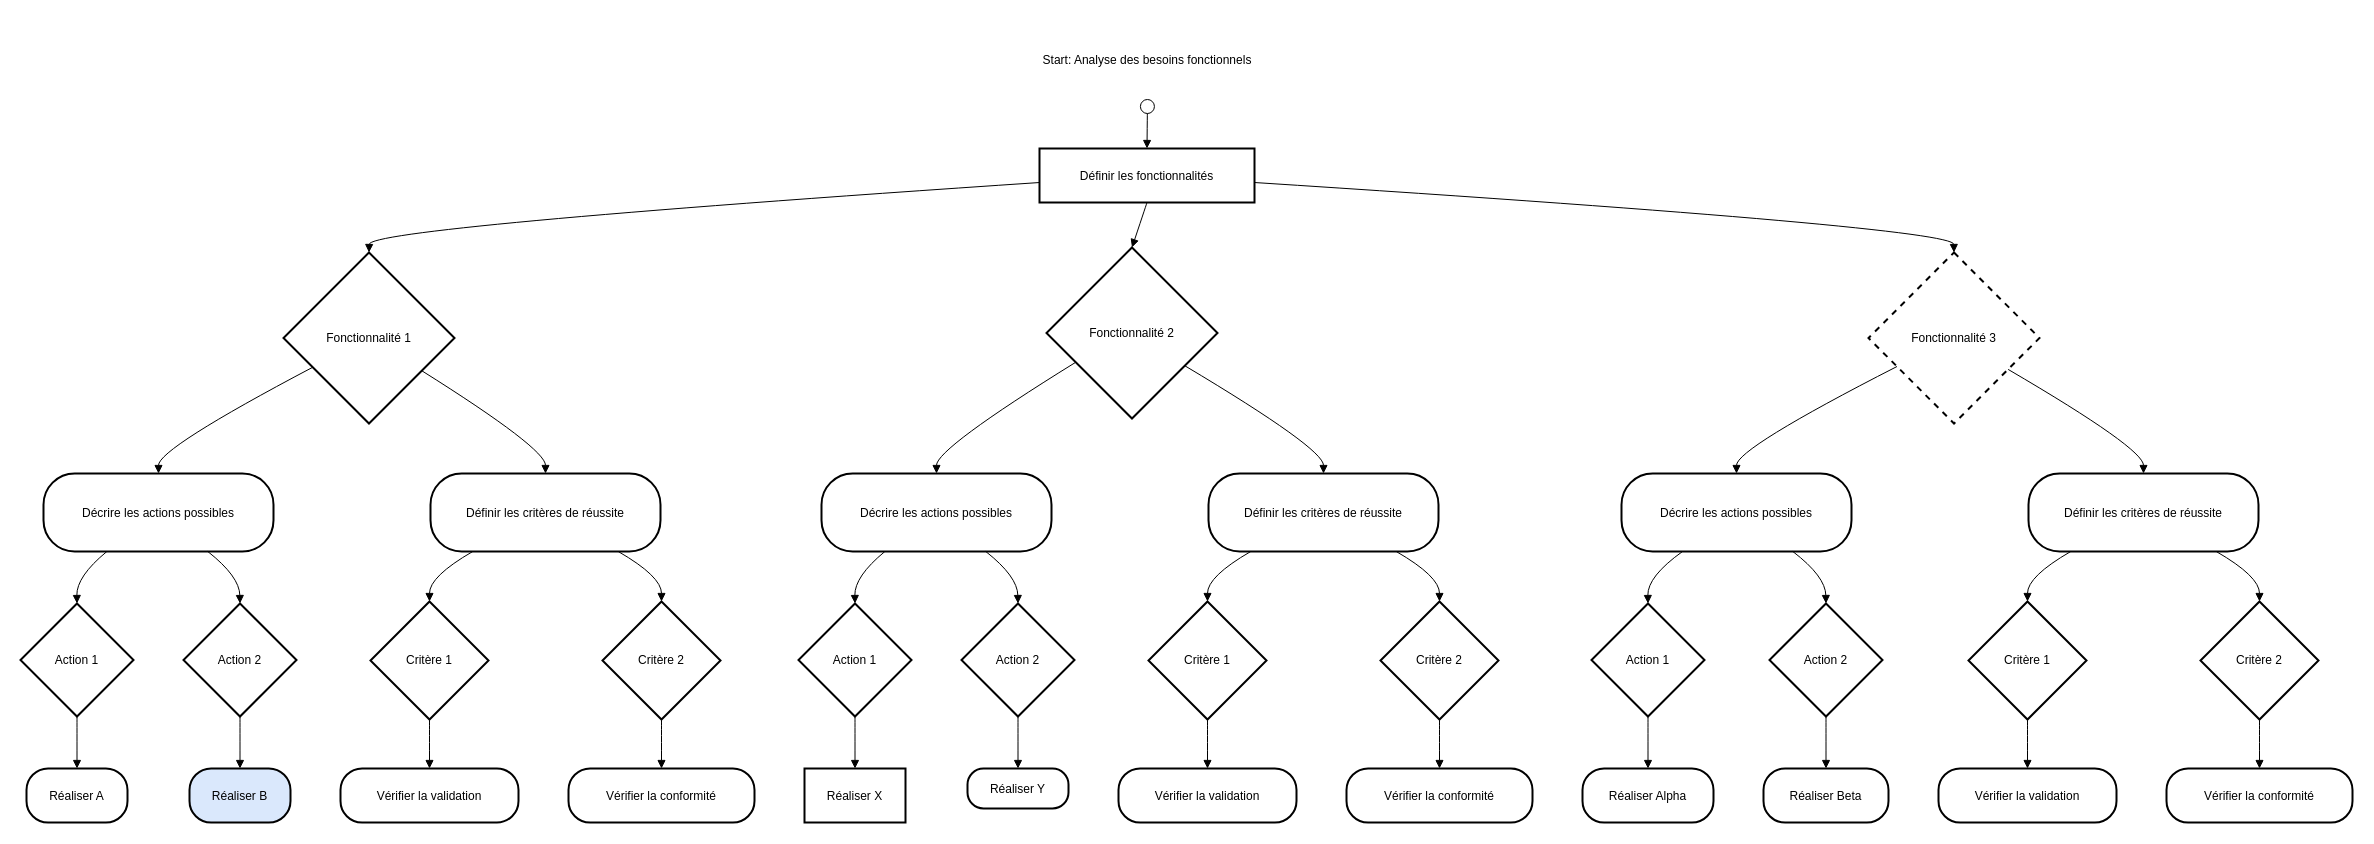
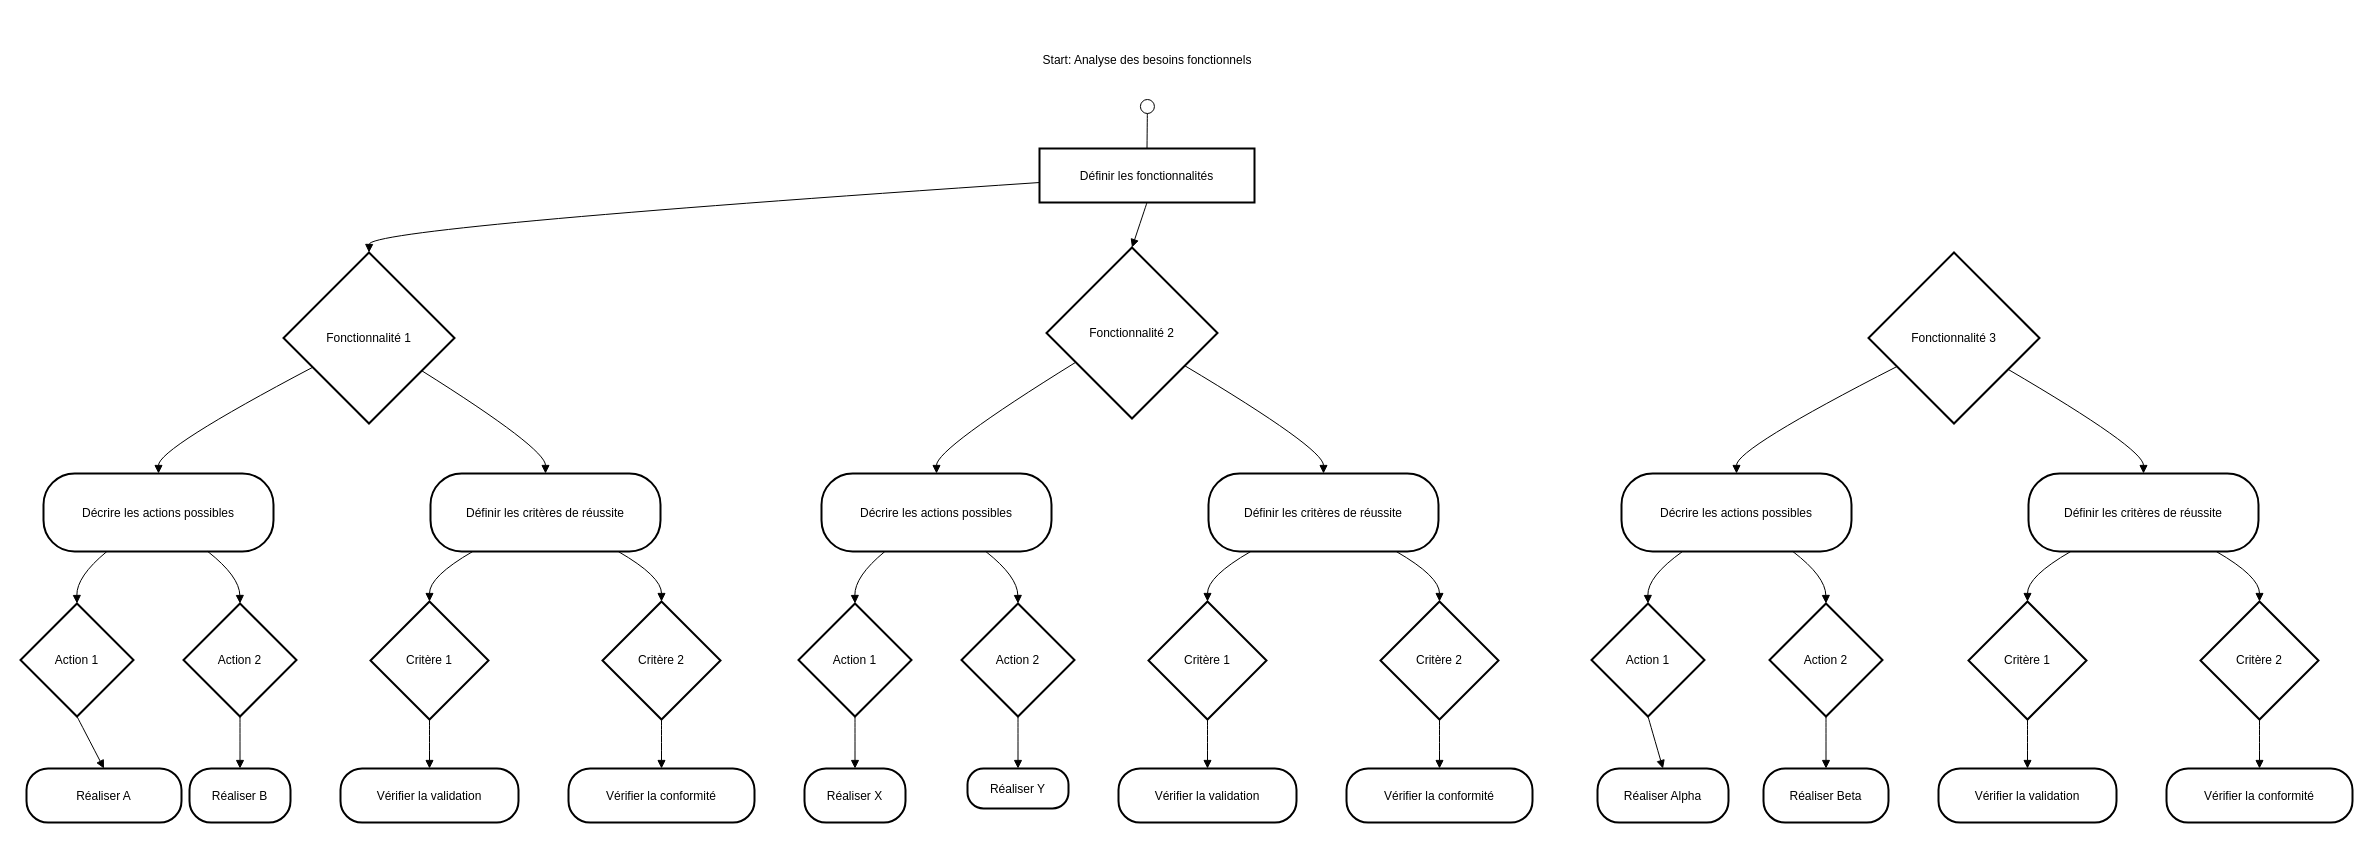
(1147, 139) -> (1147, 142)
(1604, 206) -> none
(1954, 338) -> (1954, 338)
(77, 796) -> (104, 796)
(240, 796) -> (240, 796)
(855, 796) -> (855, 796)
(1648, 796) -> (1663, 796)
